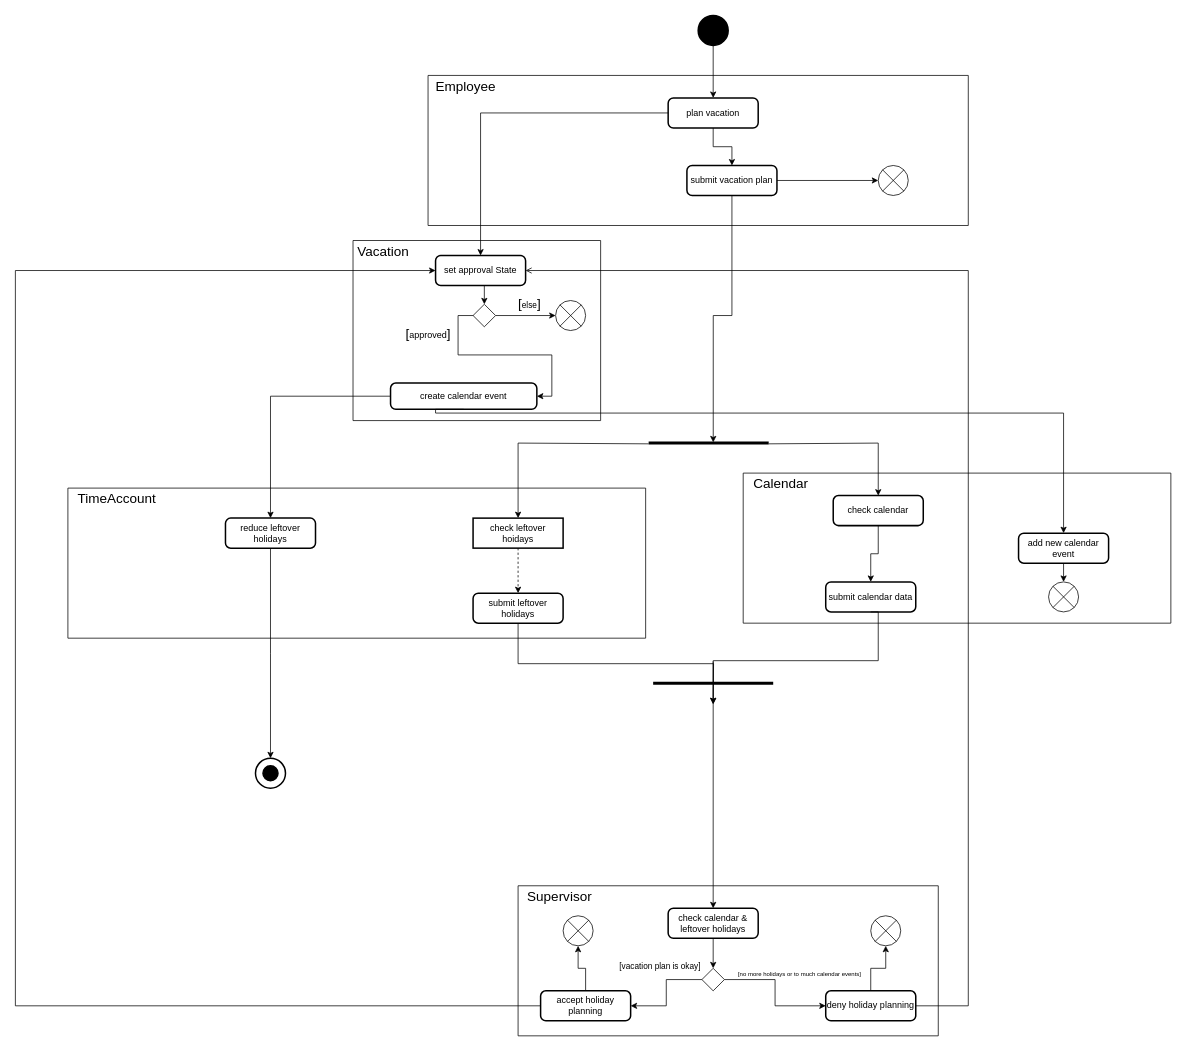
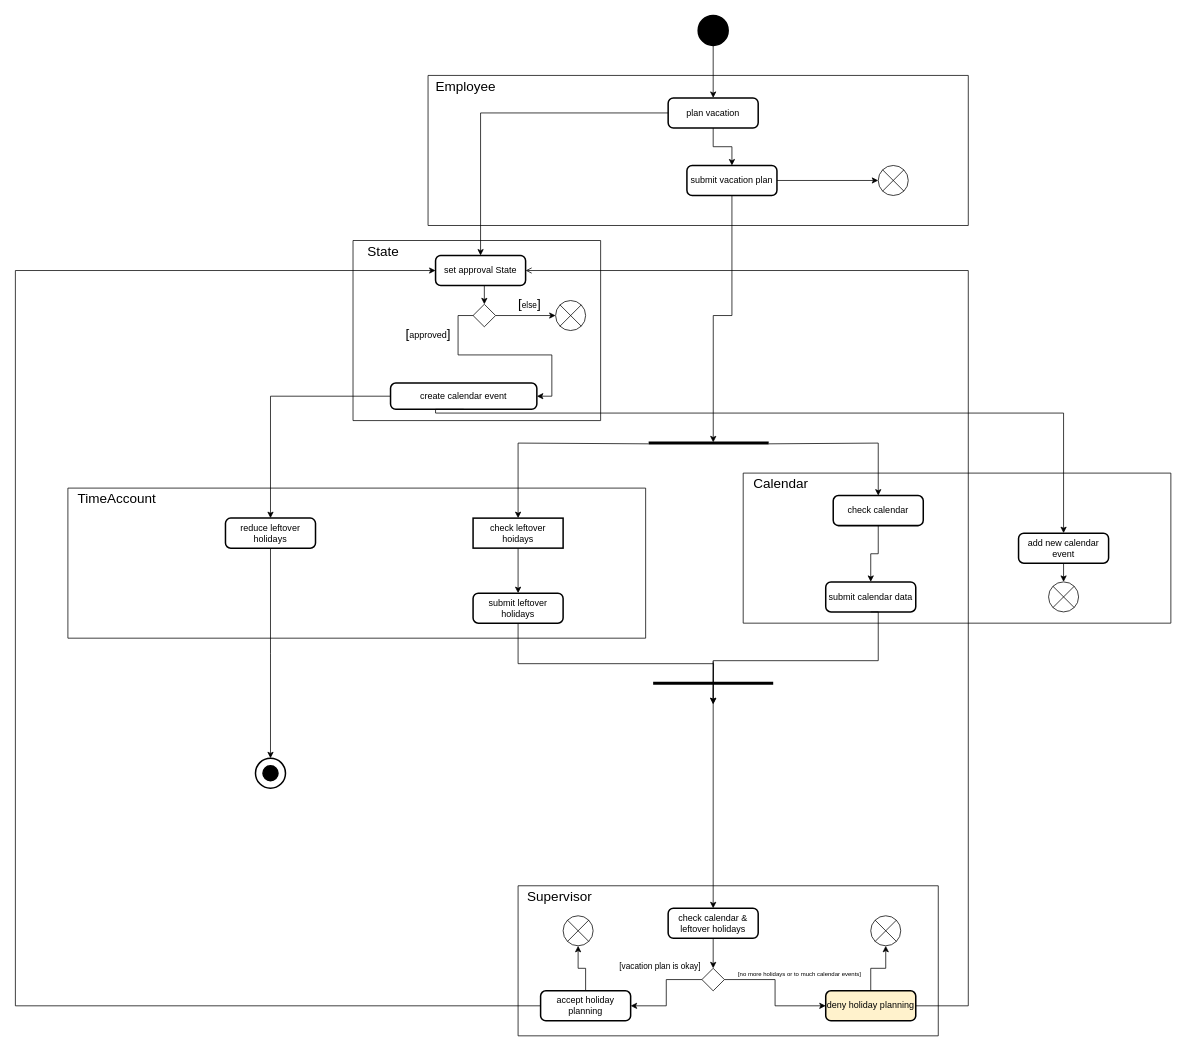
(383, 252) -> (383, 252)
(518, 568) -> (518, 568)
(870, 1005) -> (870, 1005)
